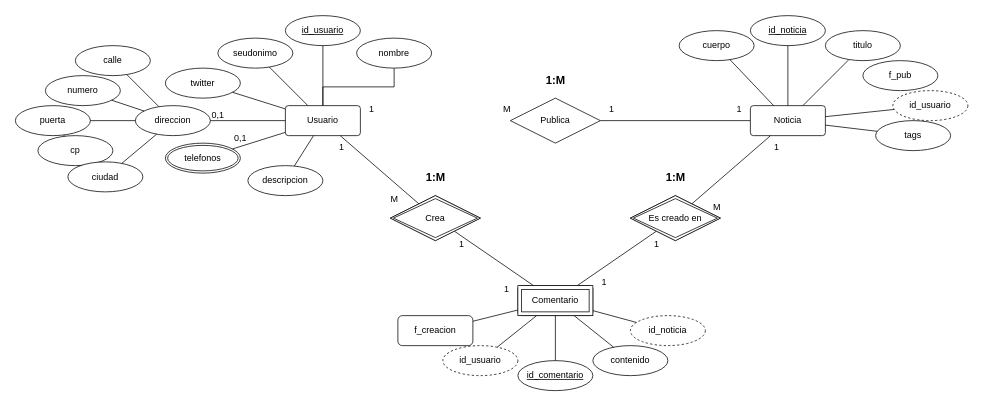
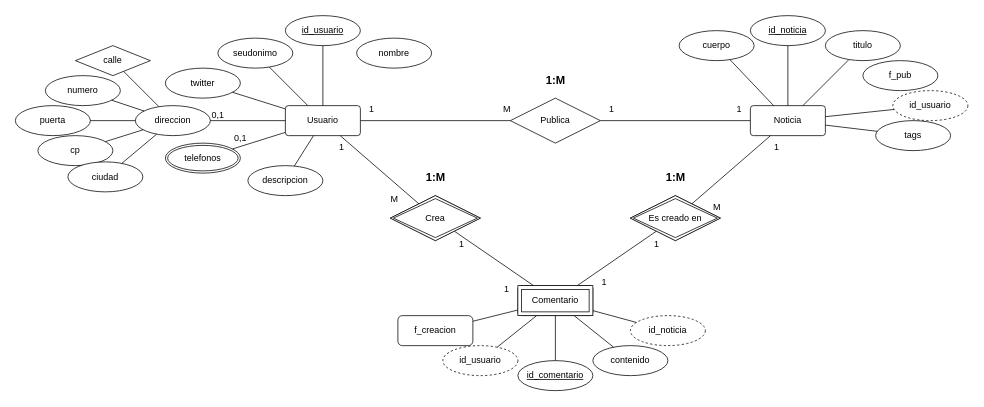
(113, 60) -> (113, 60)
(368, 87) -> (435, 120)
(65, 136) -> (124, 136)
